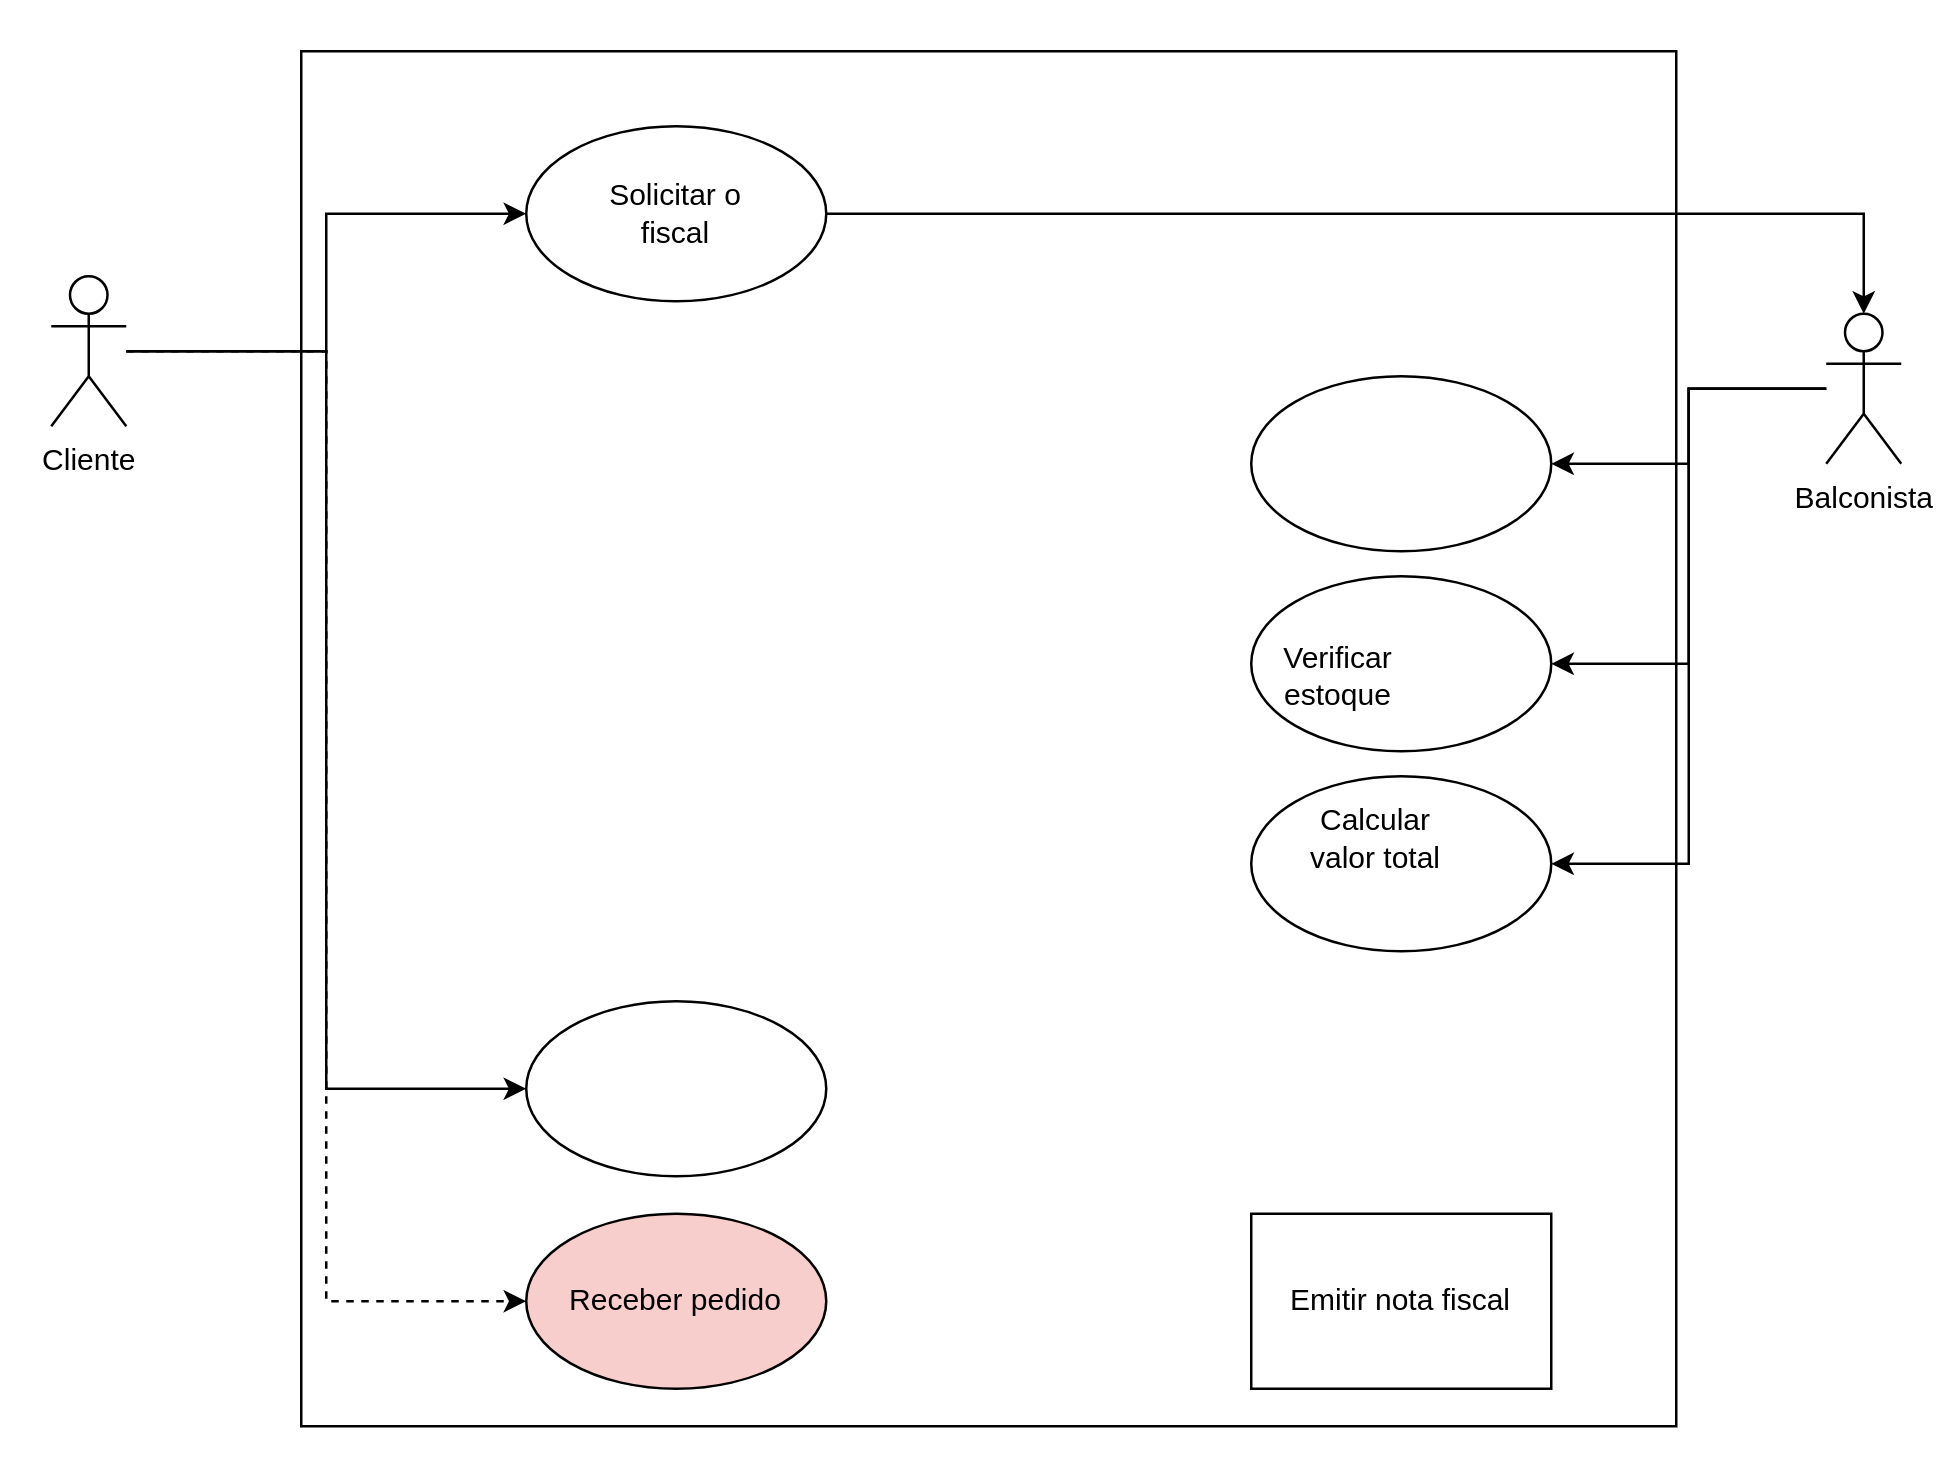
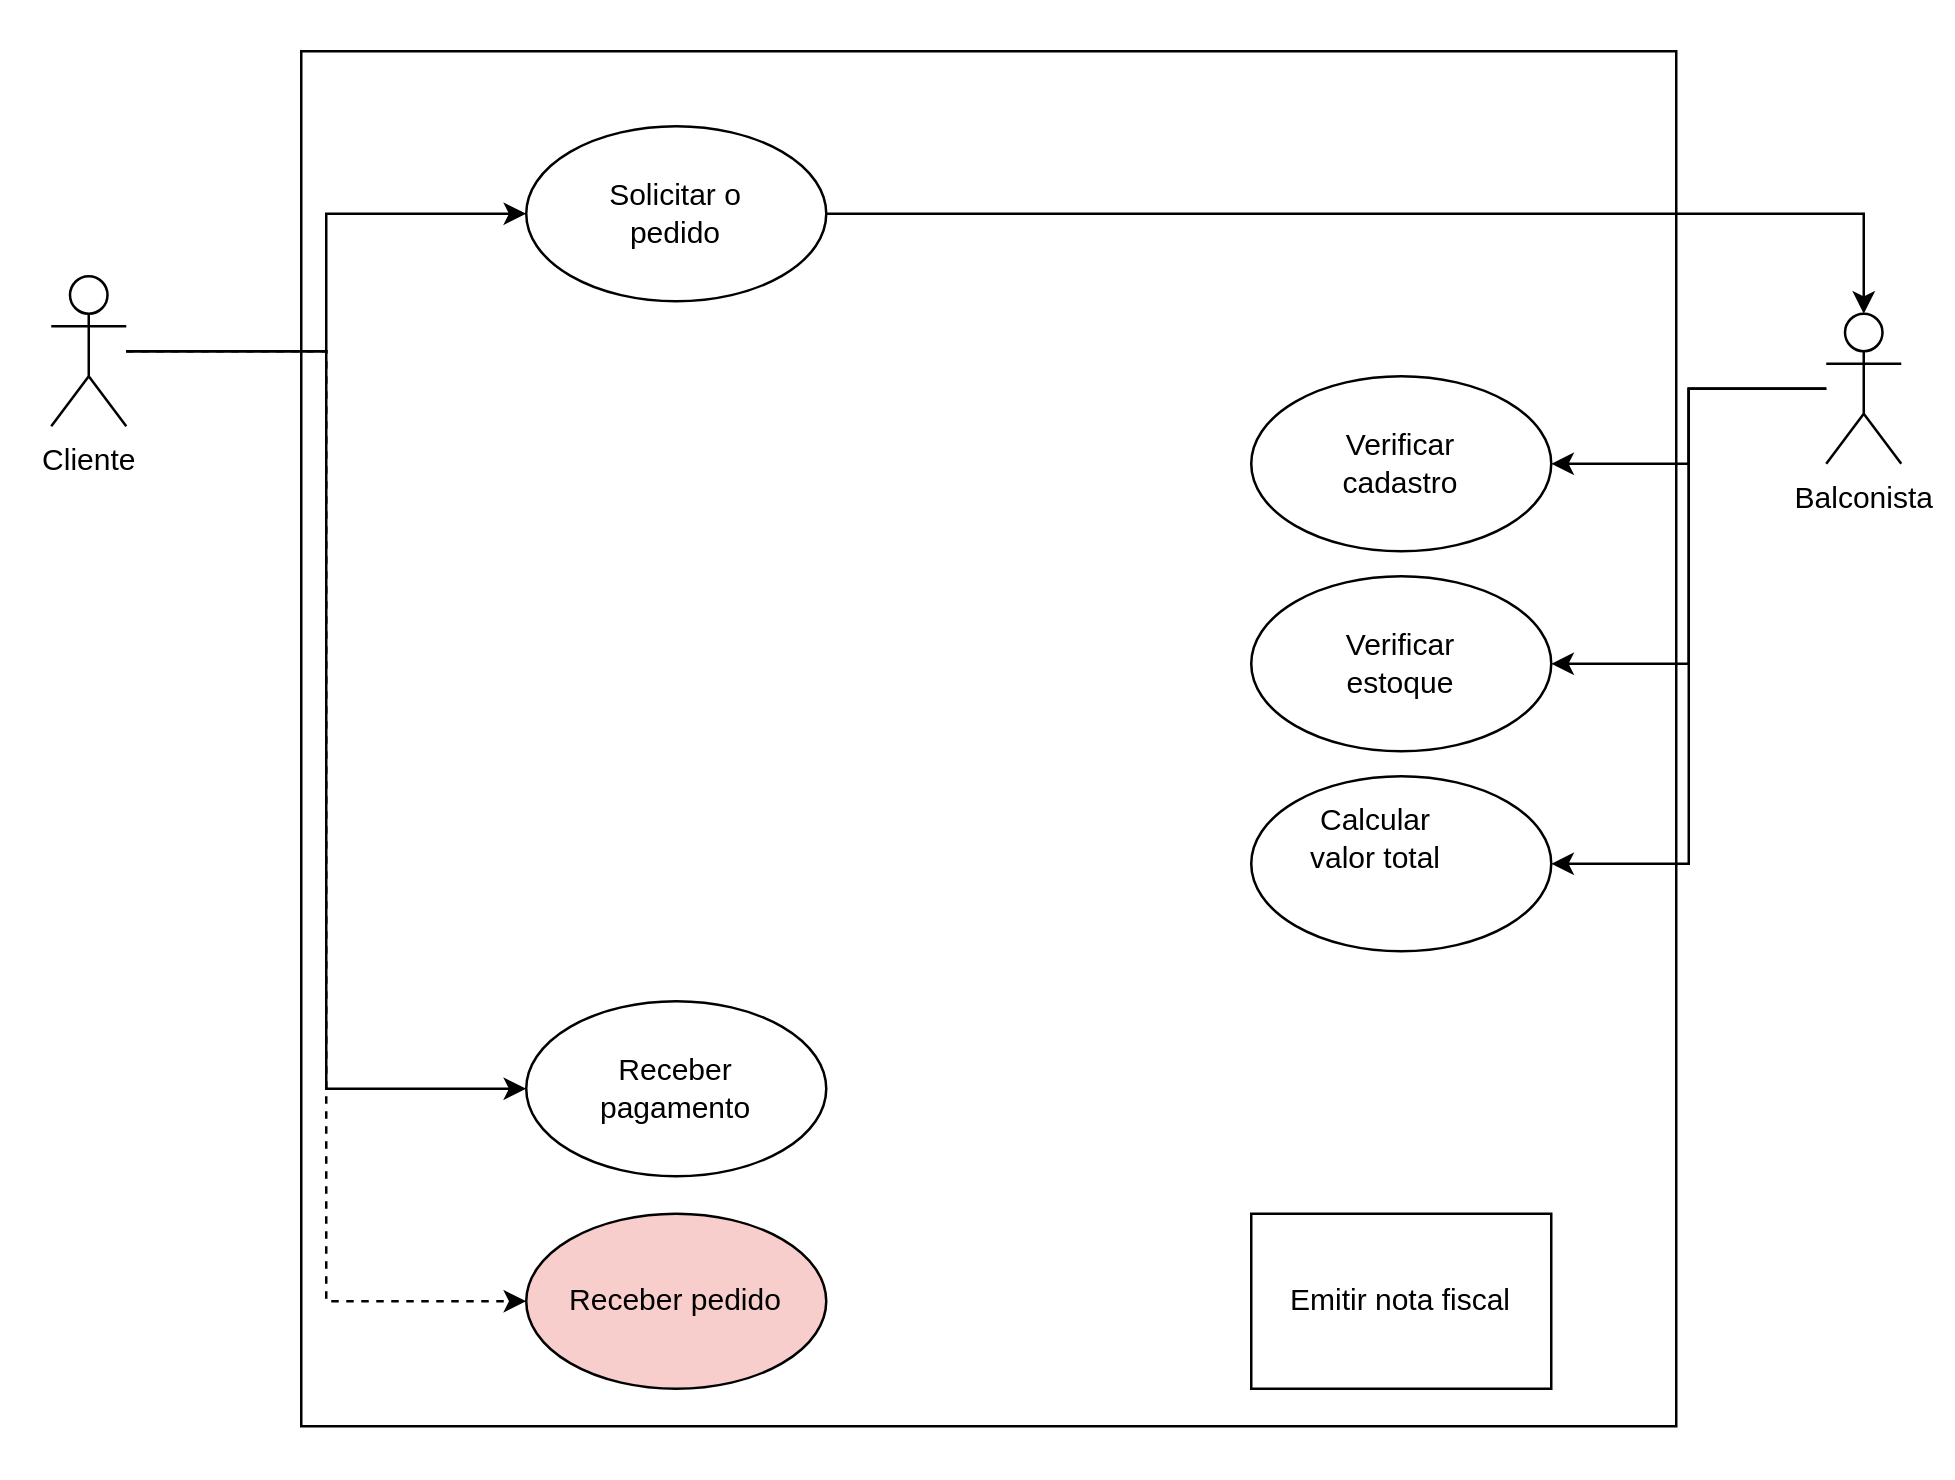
(676, 214) -> (676, 214)
none -> (1401, 464)
(1339, 676) -> (1401, 664)
none -> (676, 1089)
